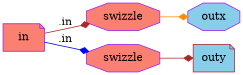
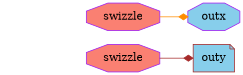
(24, 37) -> none
